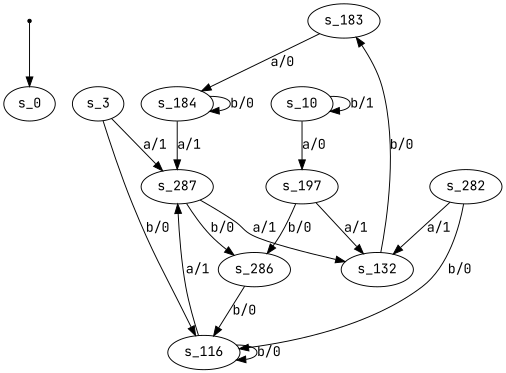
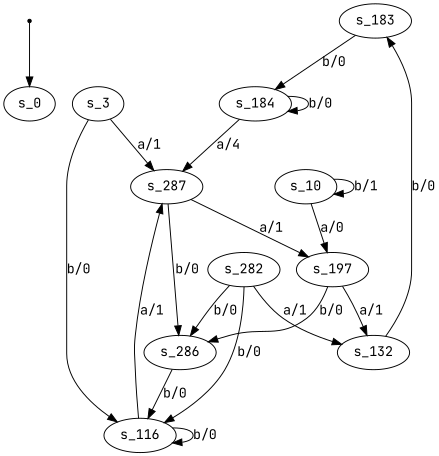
(282, 62) -> (334, 62)
(189, 145) -> (228, 145)
(263, 240) -> (245, 226)
none -> (212, 306)
